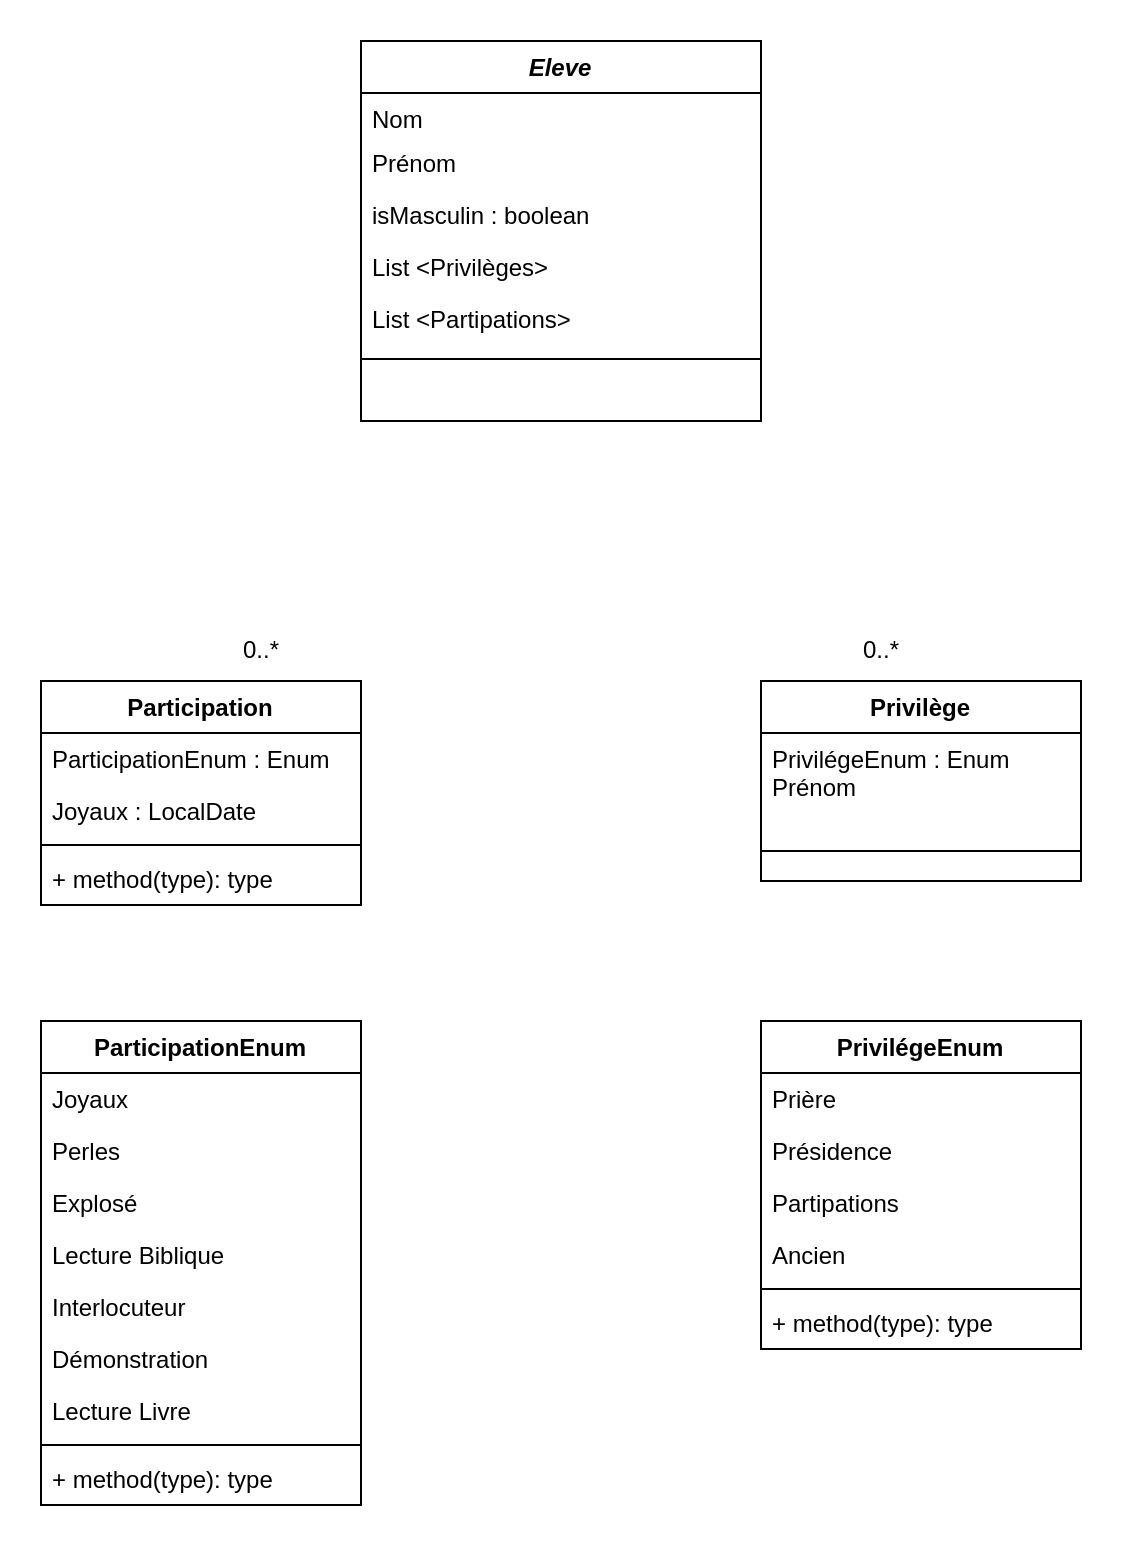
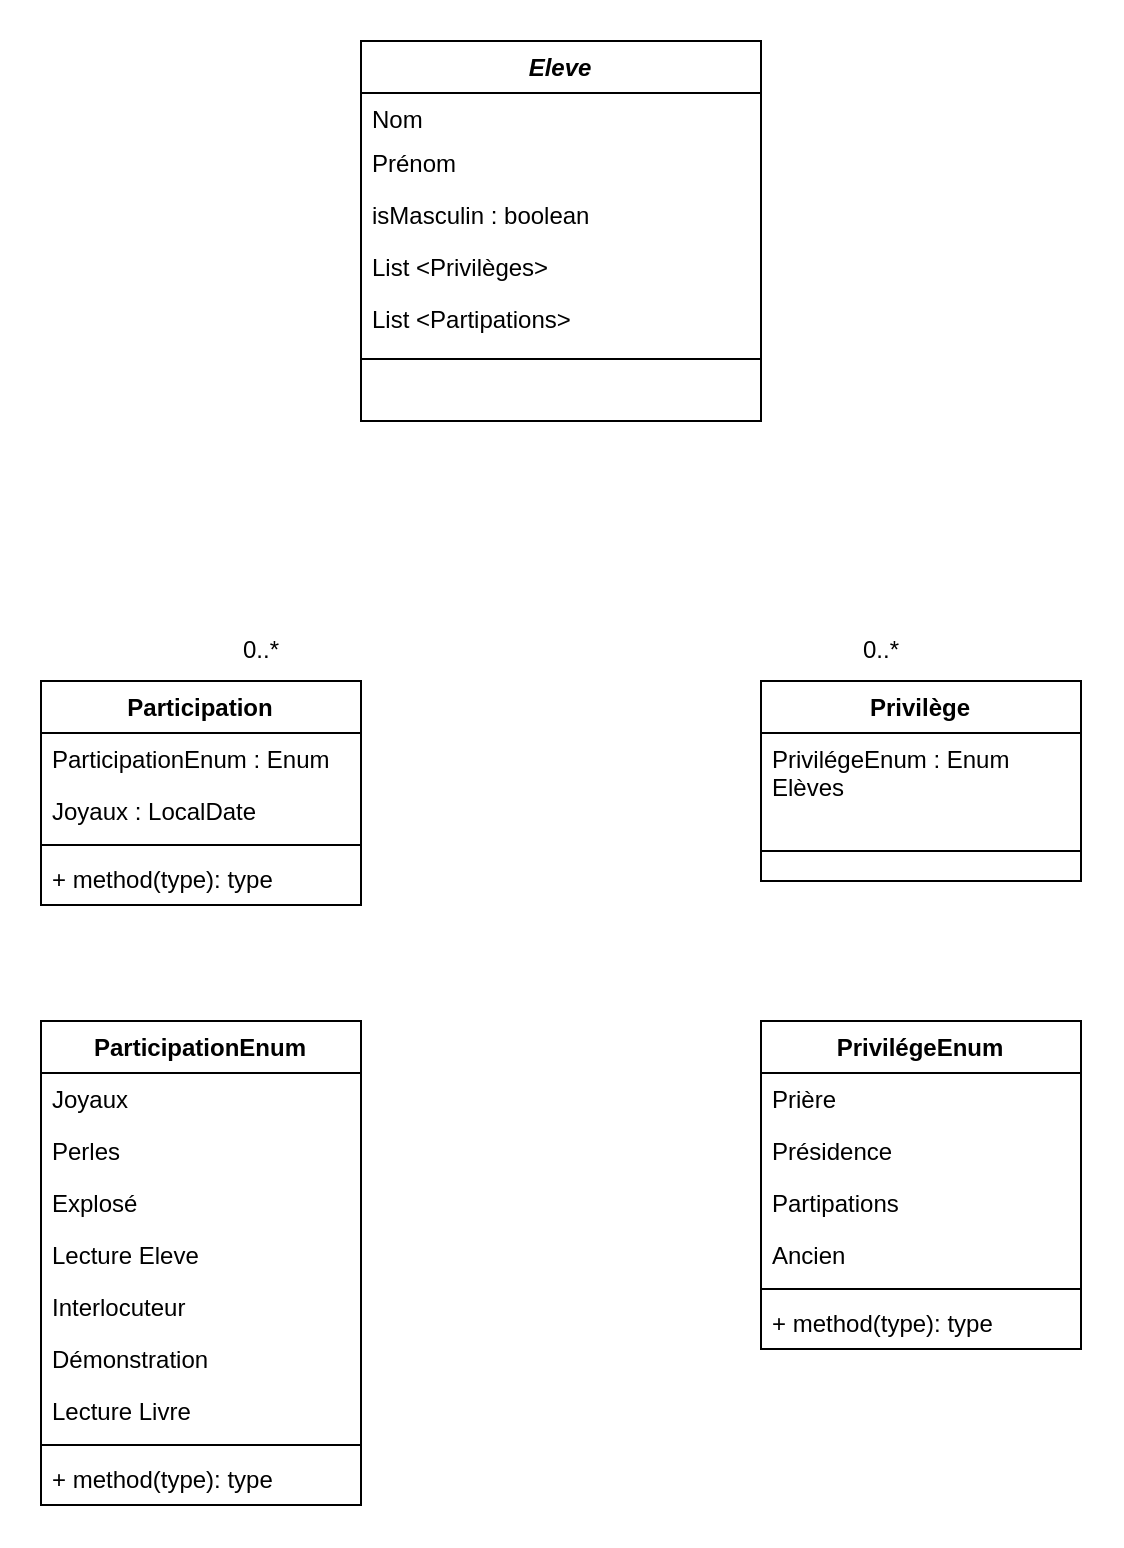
(888, 760) -> (888, 760)
(148, 1257) -> (134, 1257)
